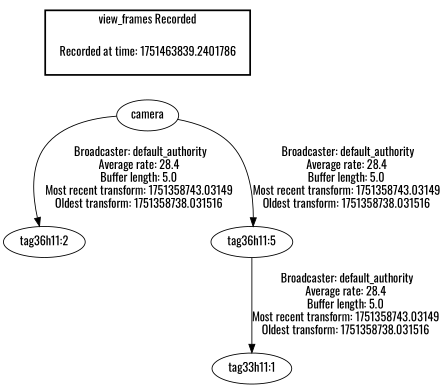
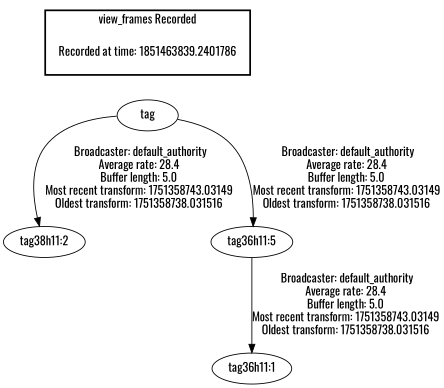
(148, 53) -> (148, 53)
(148, 115) -> (148, 115)
(44, 242) -> (44, 242)
(252, 369) -> (252, 369)
